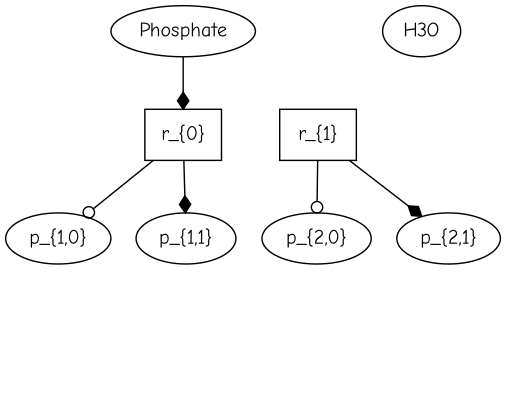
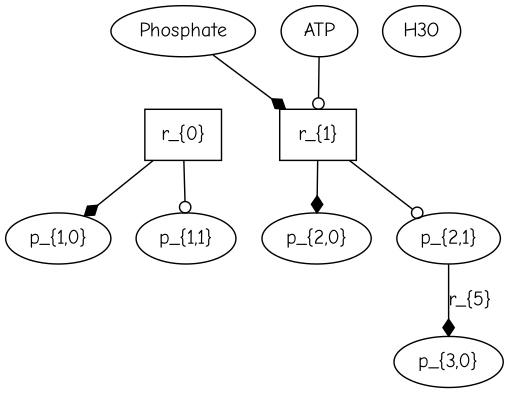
none -> (319, 31)
(183, 75) -> (242, 77)
(184, 181) -> (184, 181)
(317, 181) -> (317, 181)
(123, 185) -> (123, 185)
(381, 185) -> (381, 185)
none -> (449, 362)
